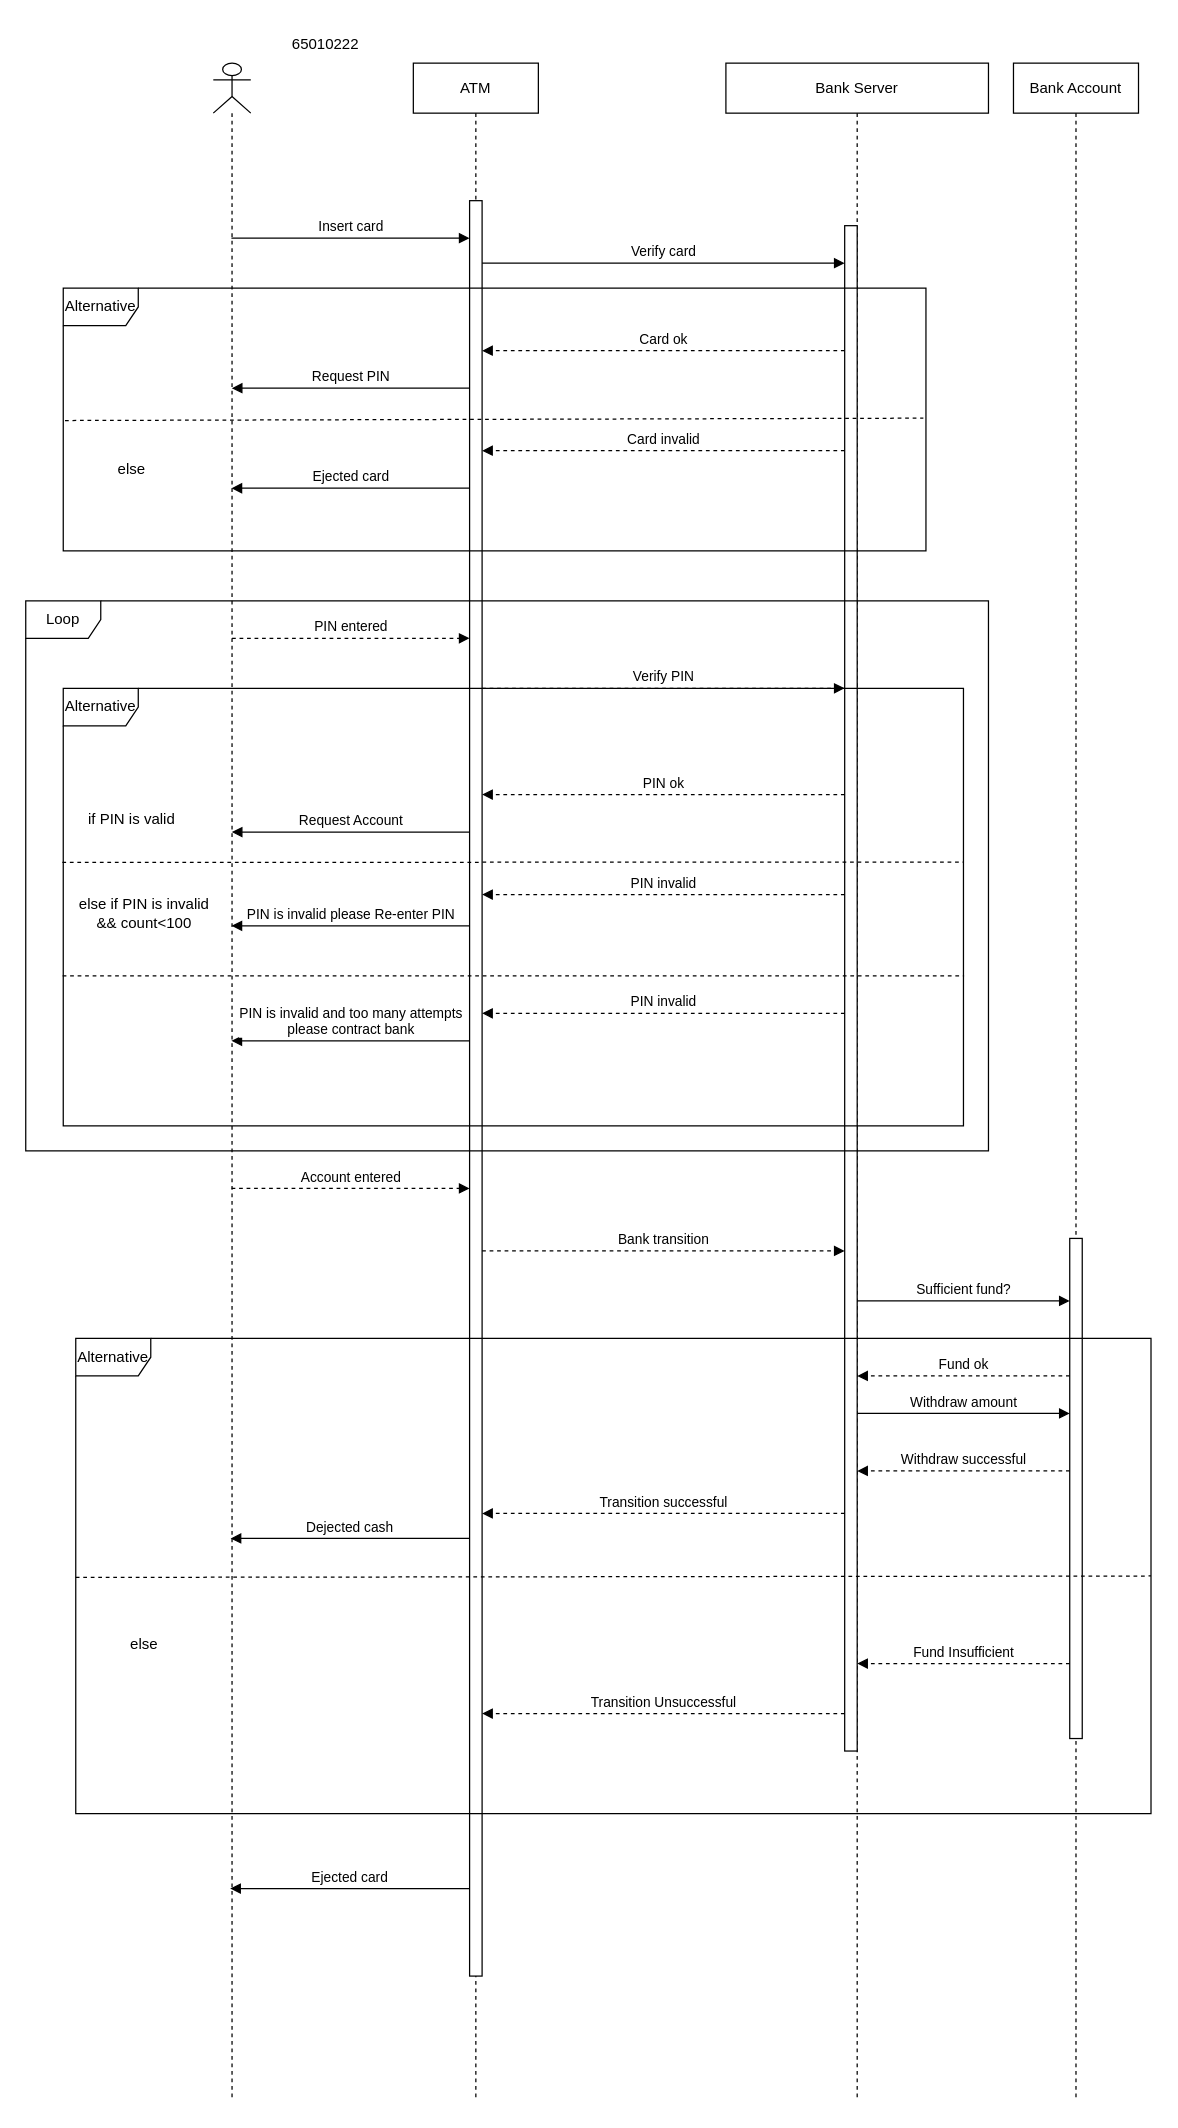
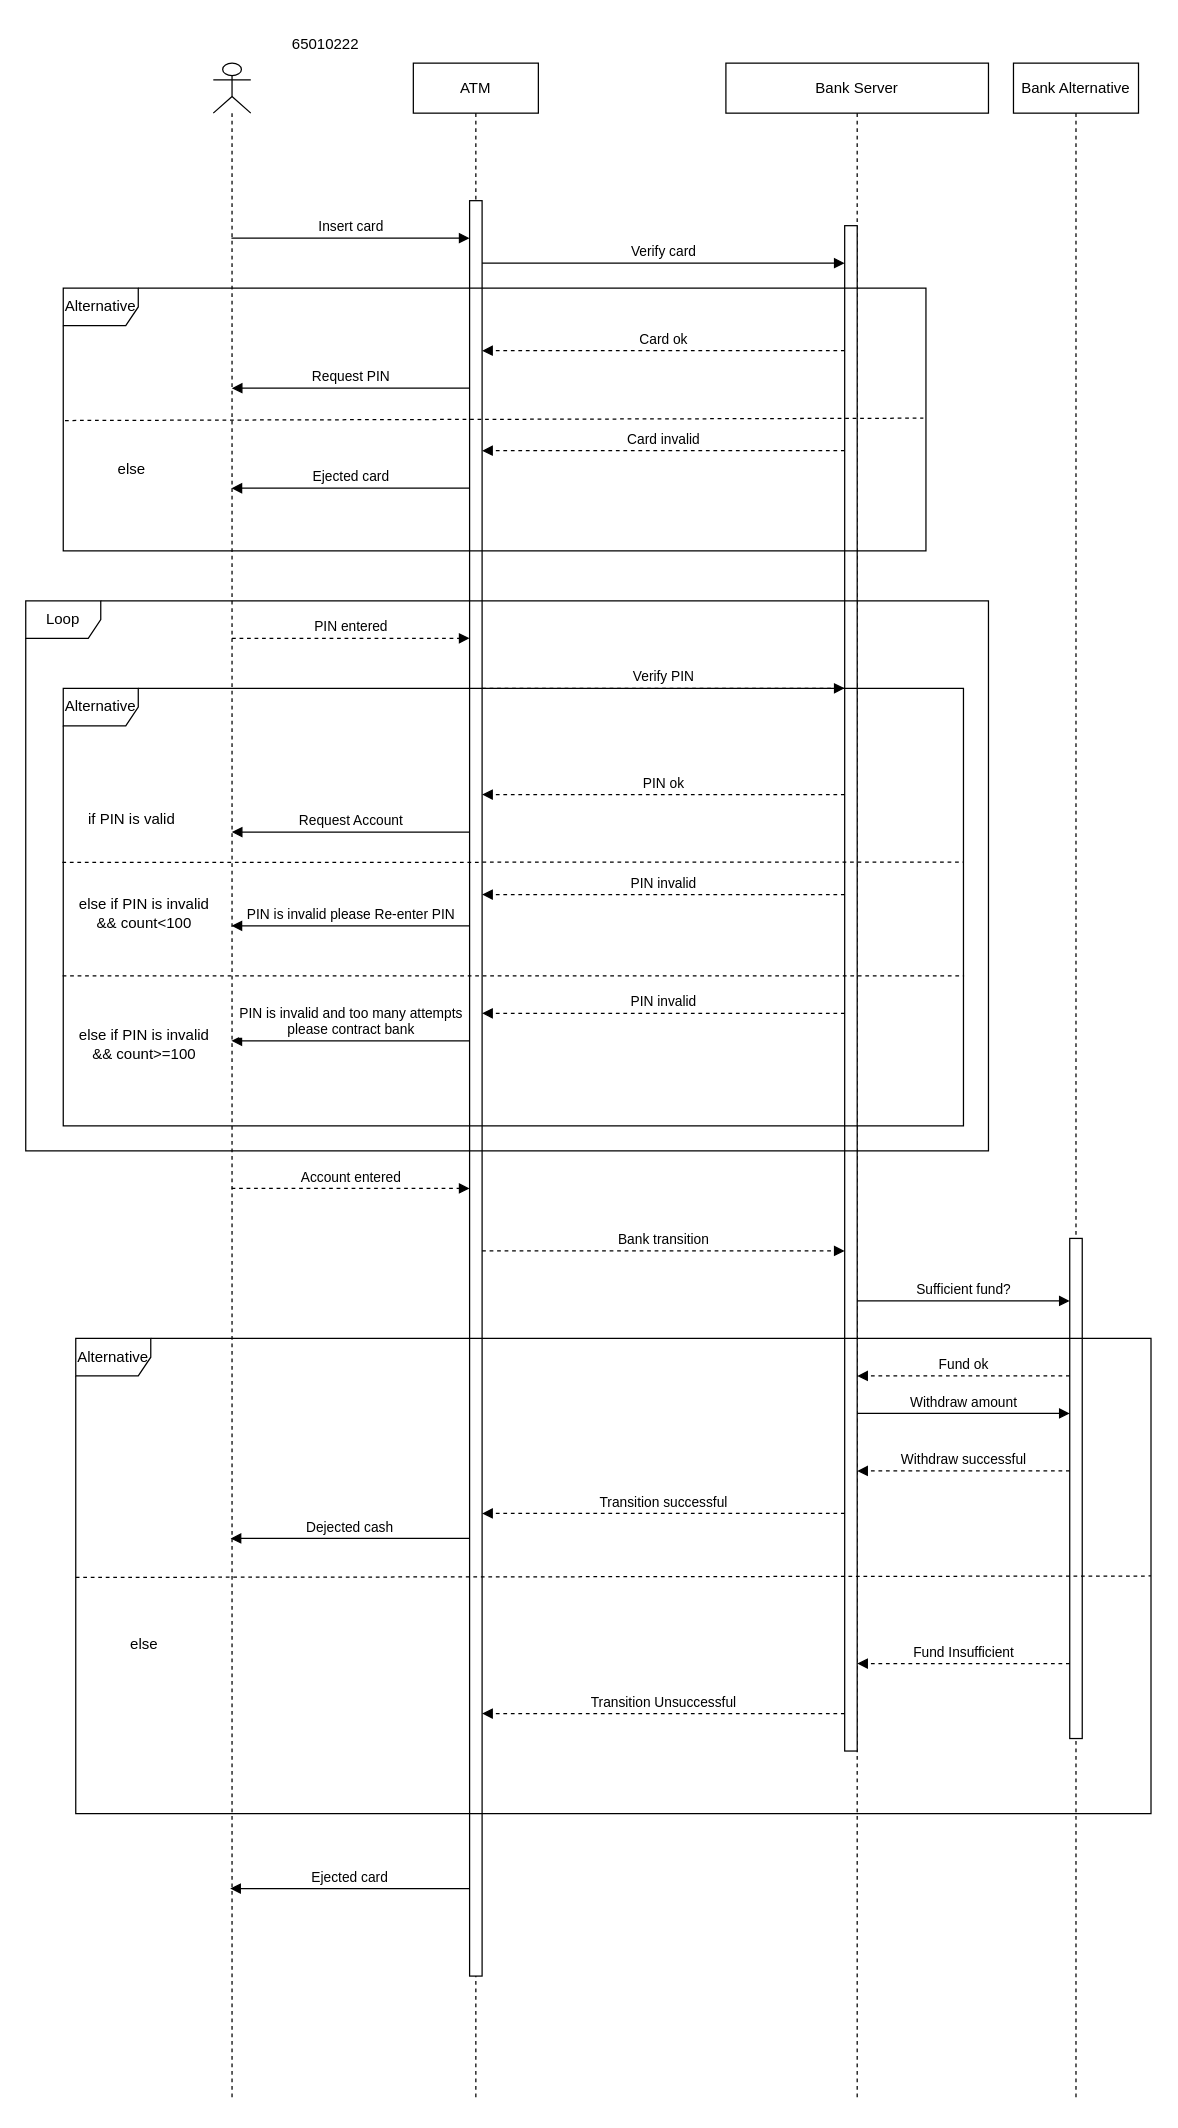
(1076, 88) -> (1076, 88)
none -> (144, 1044)
